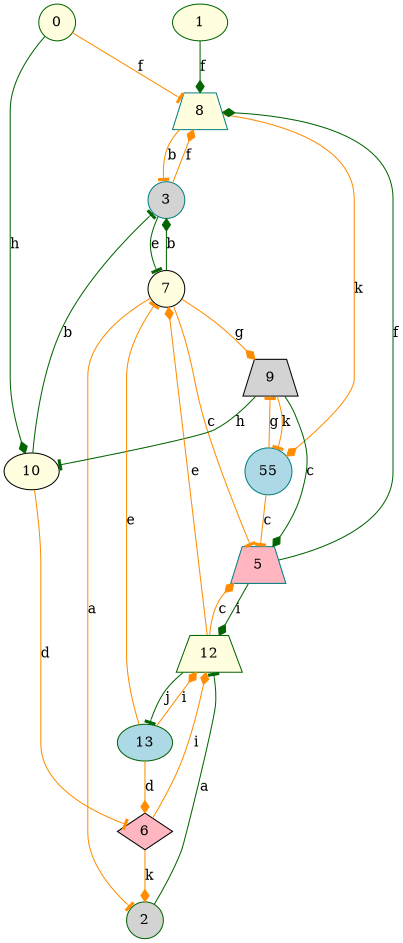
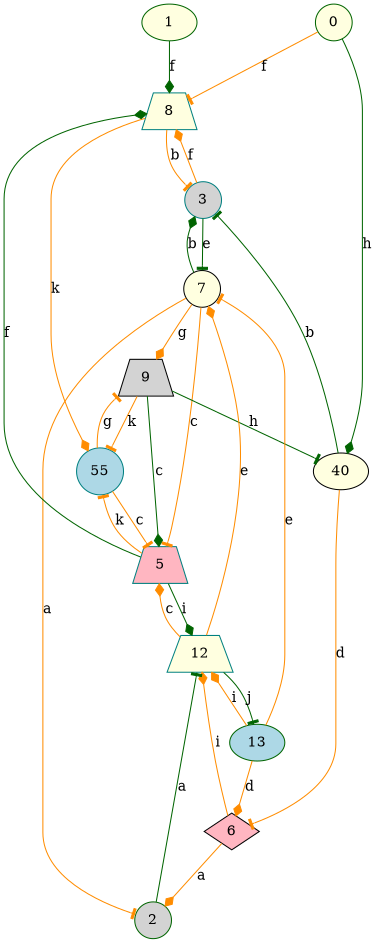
(32, 471) -> (341, 471)
none -> (117, 531)
(209, 654) -> (200, 654)
(150, 876) -> (202, 876)
